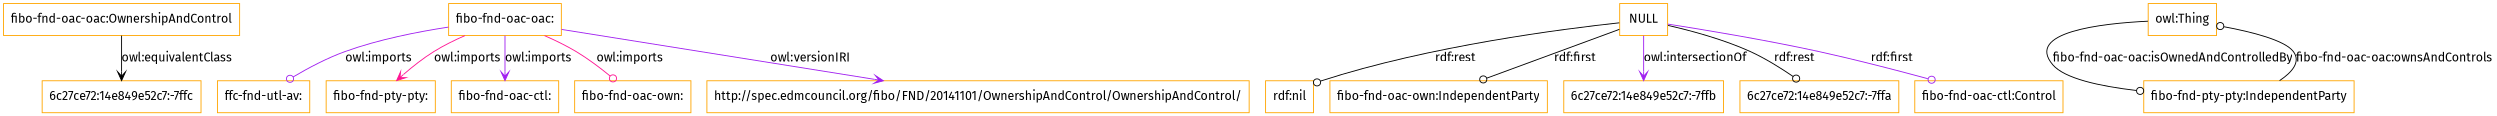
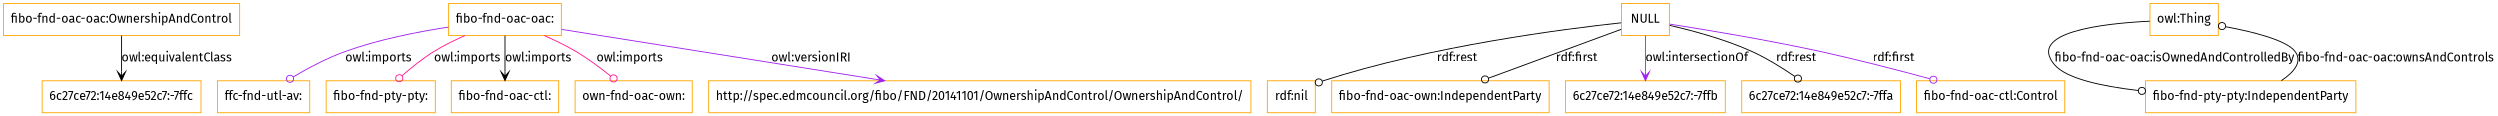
(433, 52) -> (432, 53)
(505, 54) -> (505, 54)
(633, 97) -> (634, 97)
